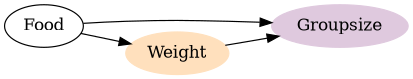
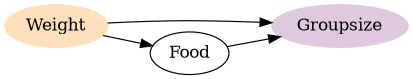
(100, 37) -> (122, 39)
